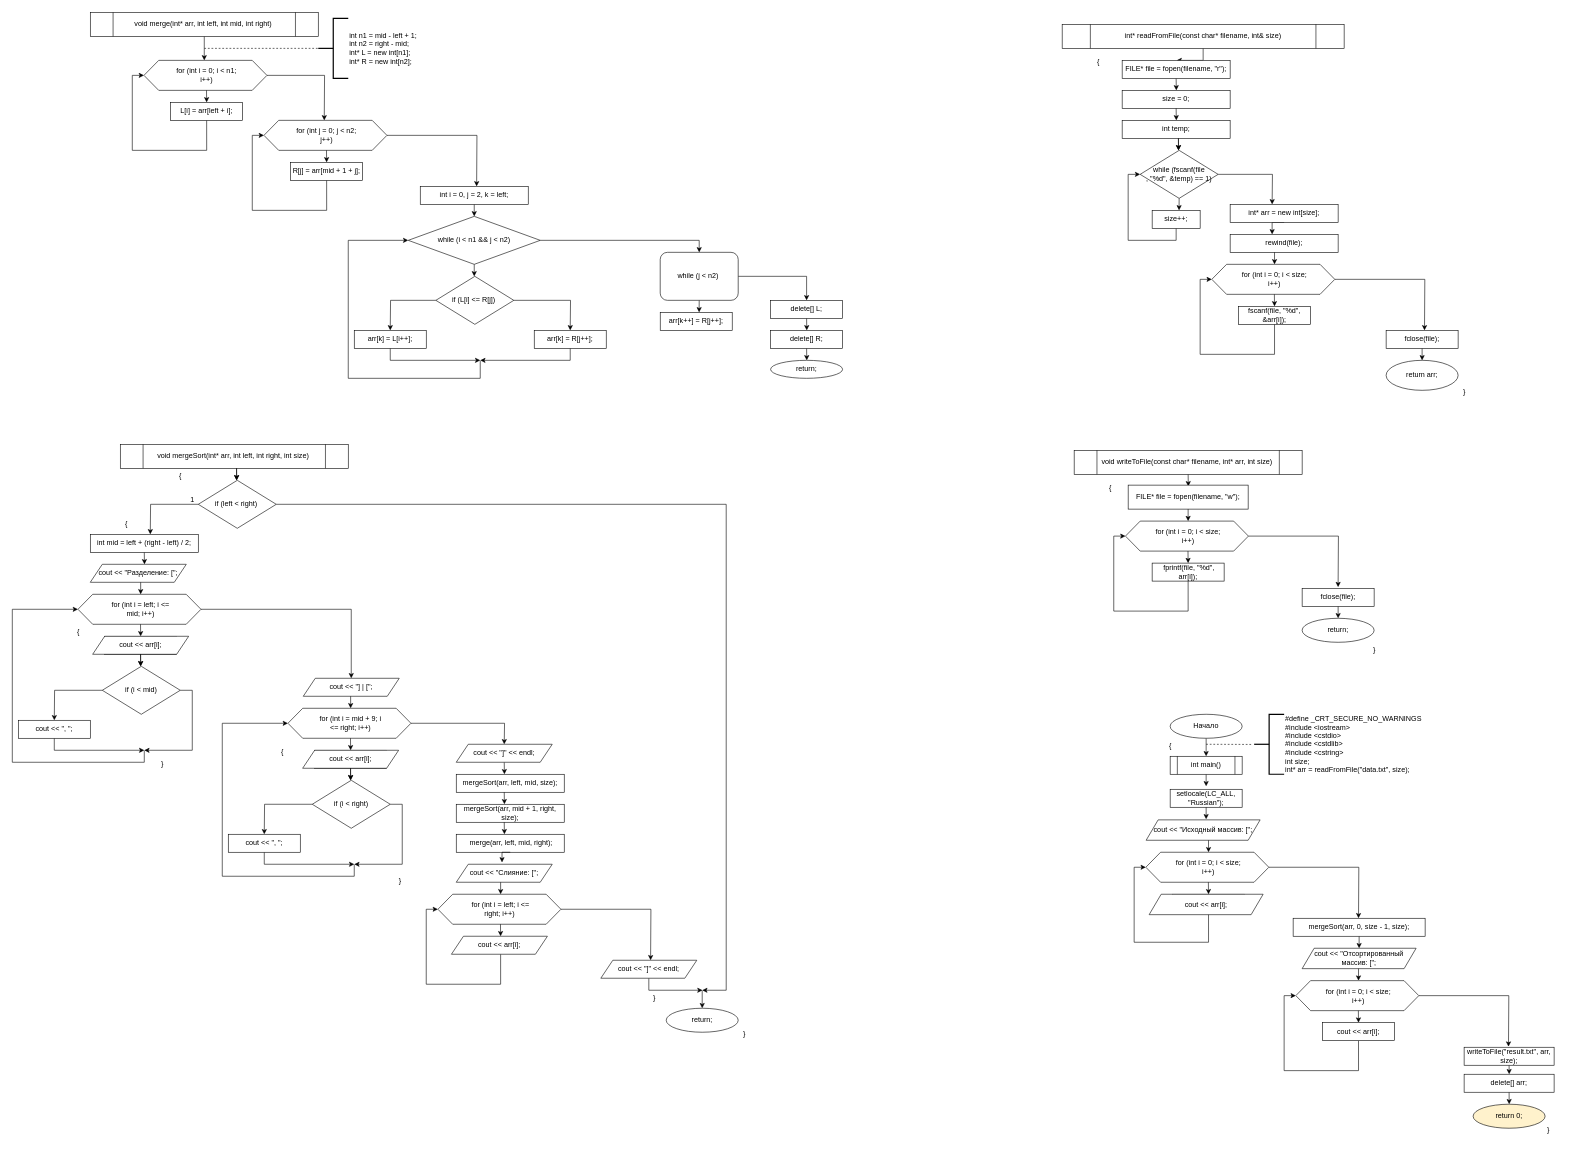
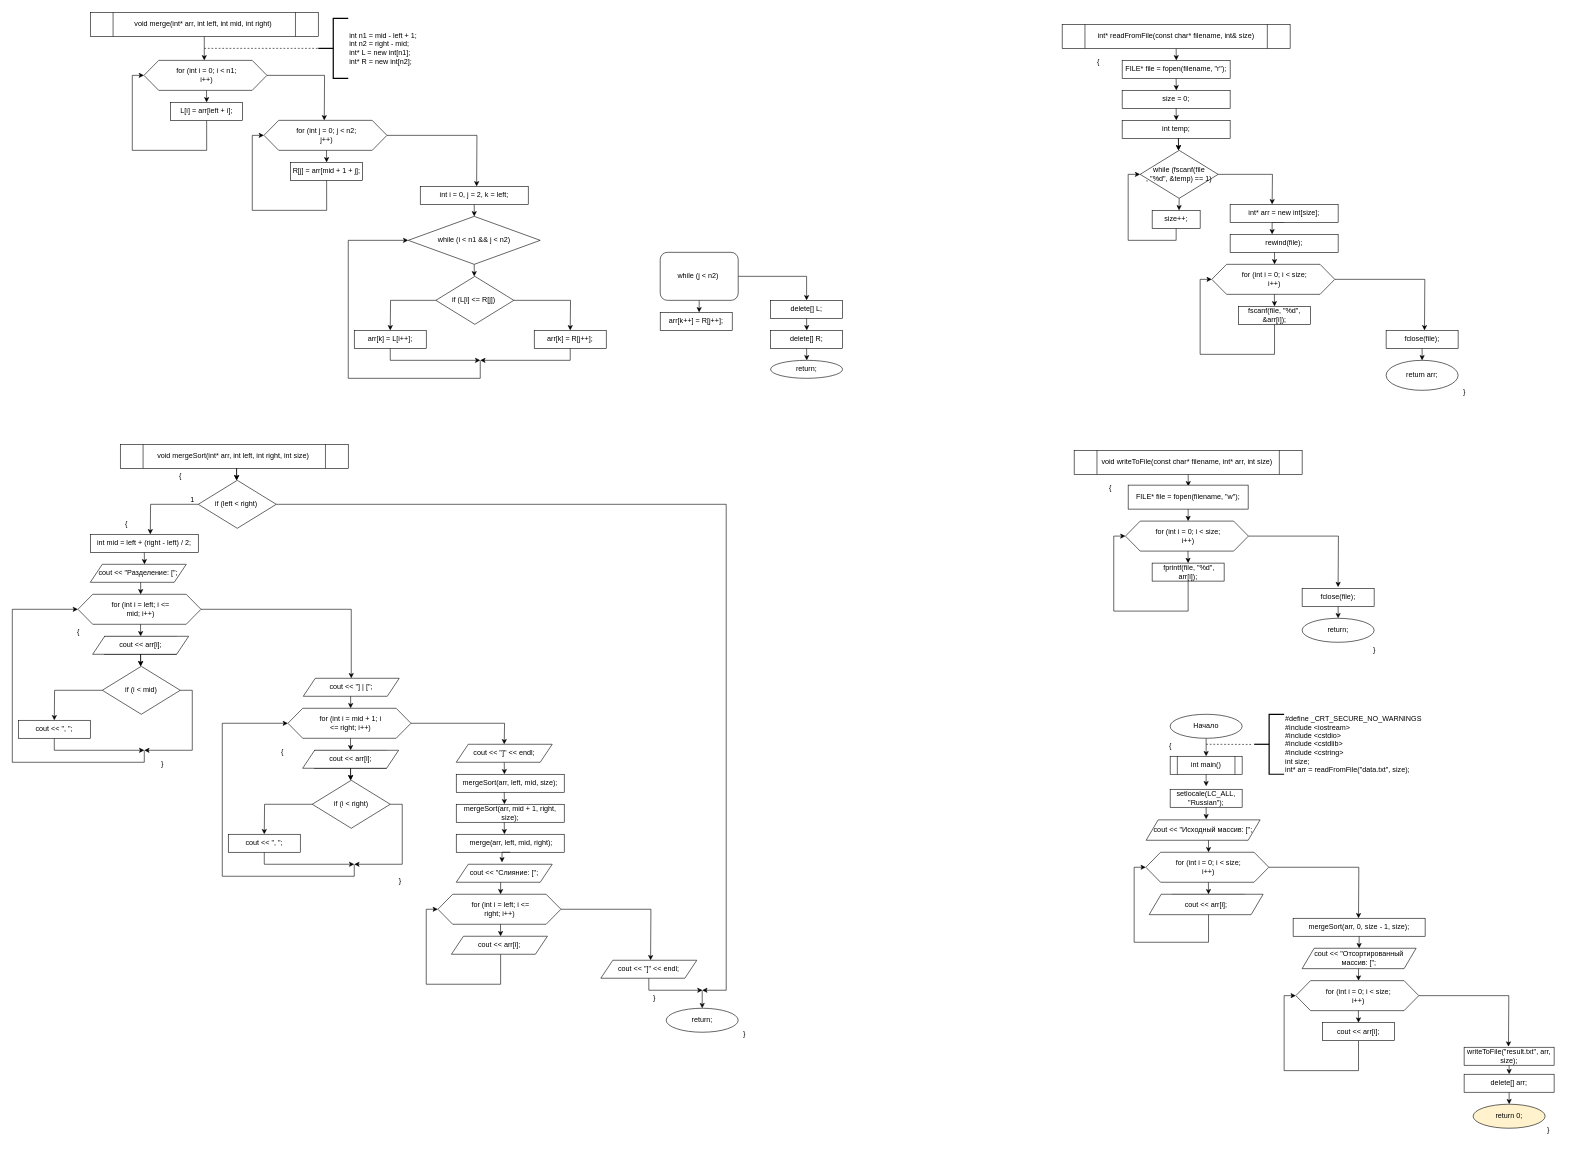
(1203, 36) -> (1176, 36)
(699, 242) -> none
(351, 723) -> (351, 723)
